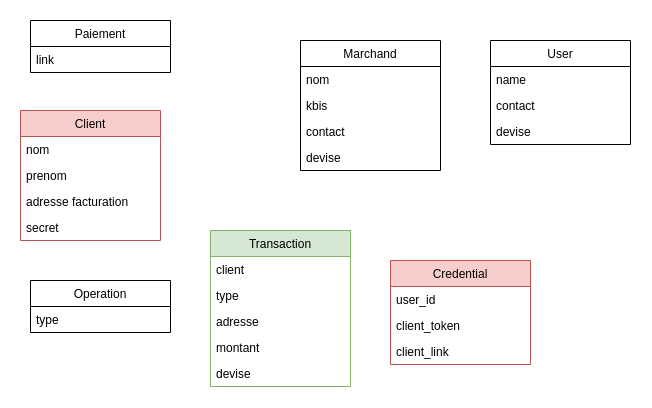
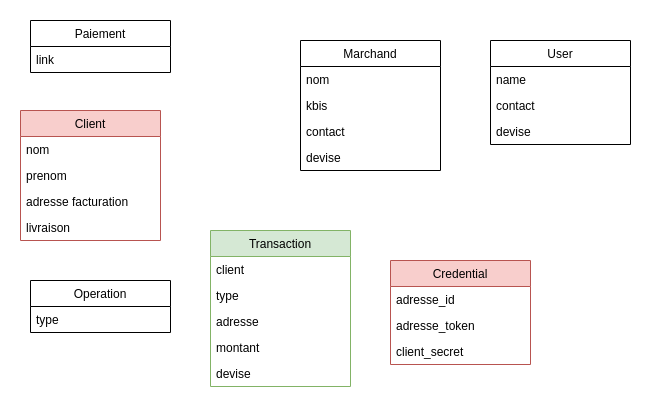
(46, 228) -> (52, 228)
(418, 300) -> (428, 300)
(433, 326) -> (440, 326)
(427, 352) -> (437, 352)
